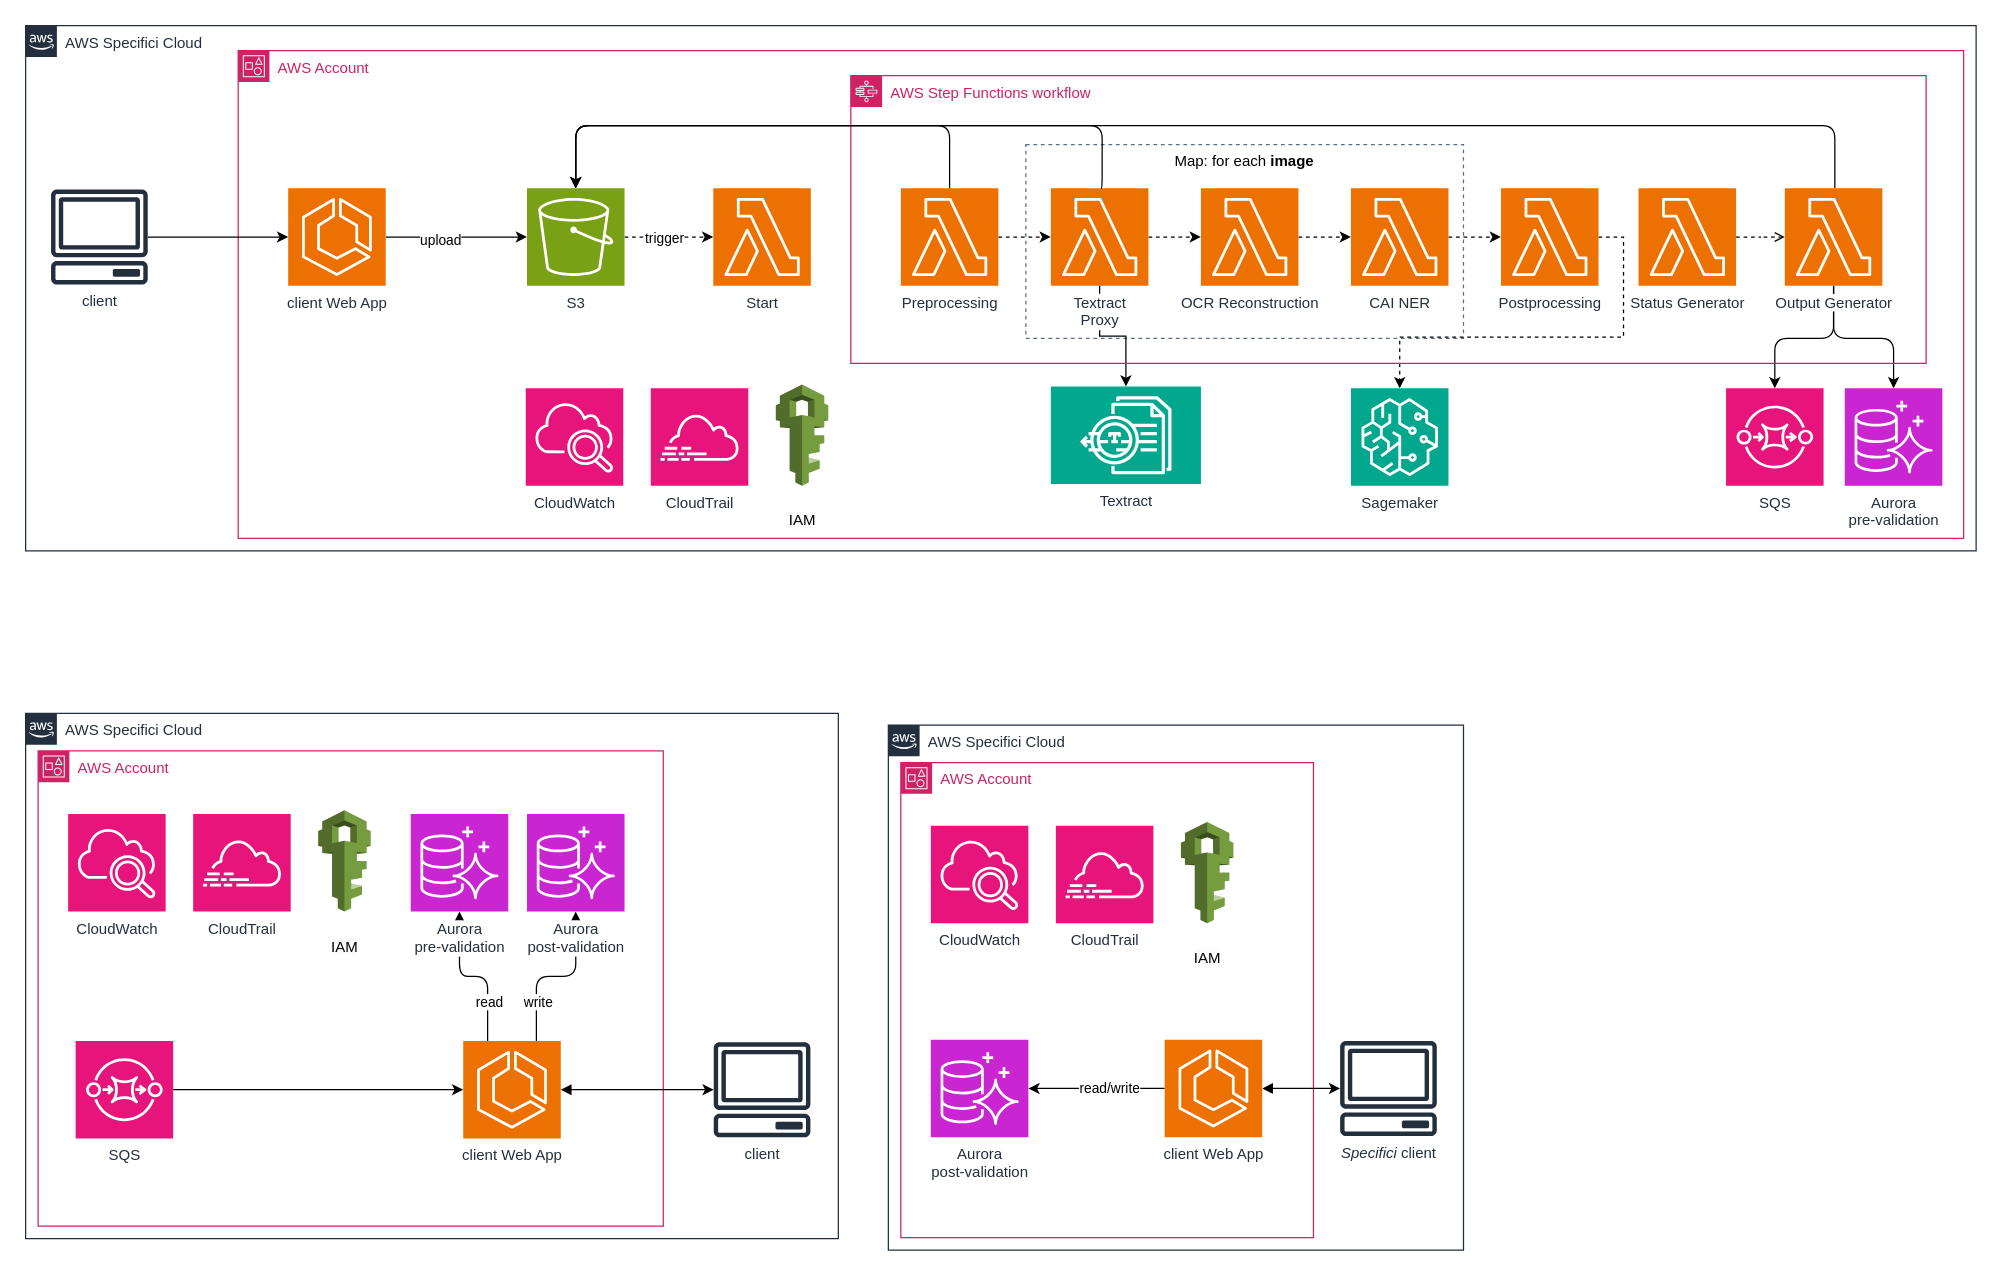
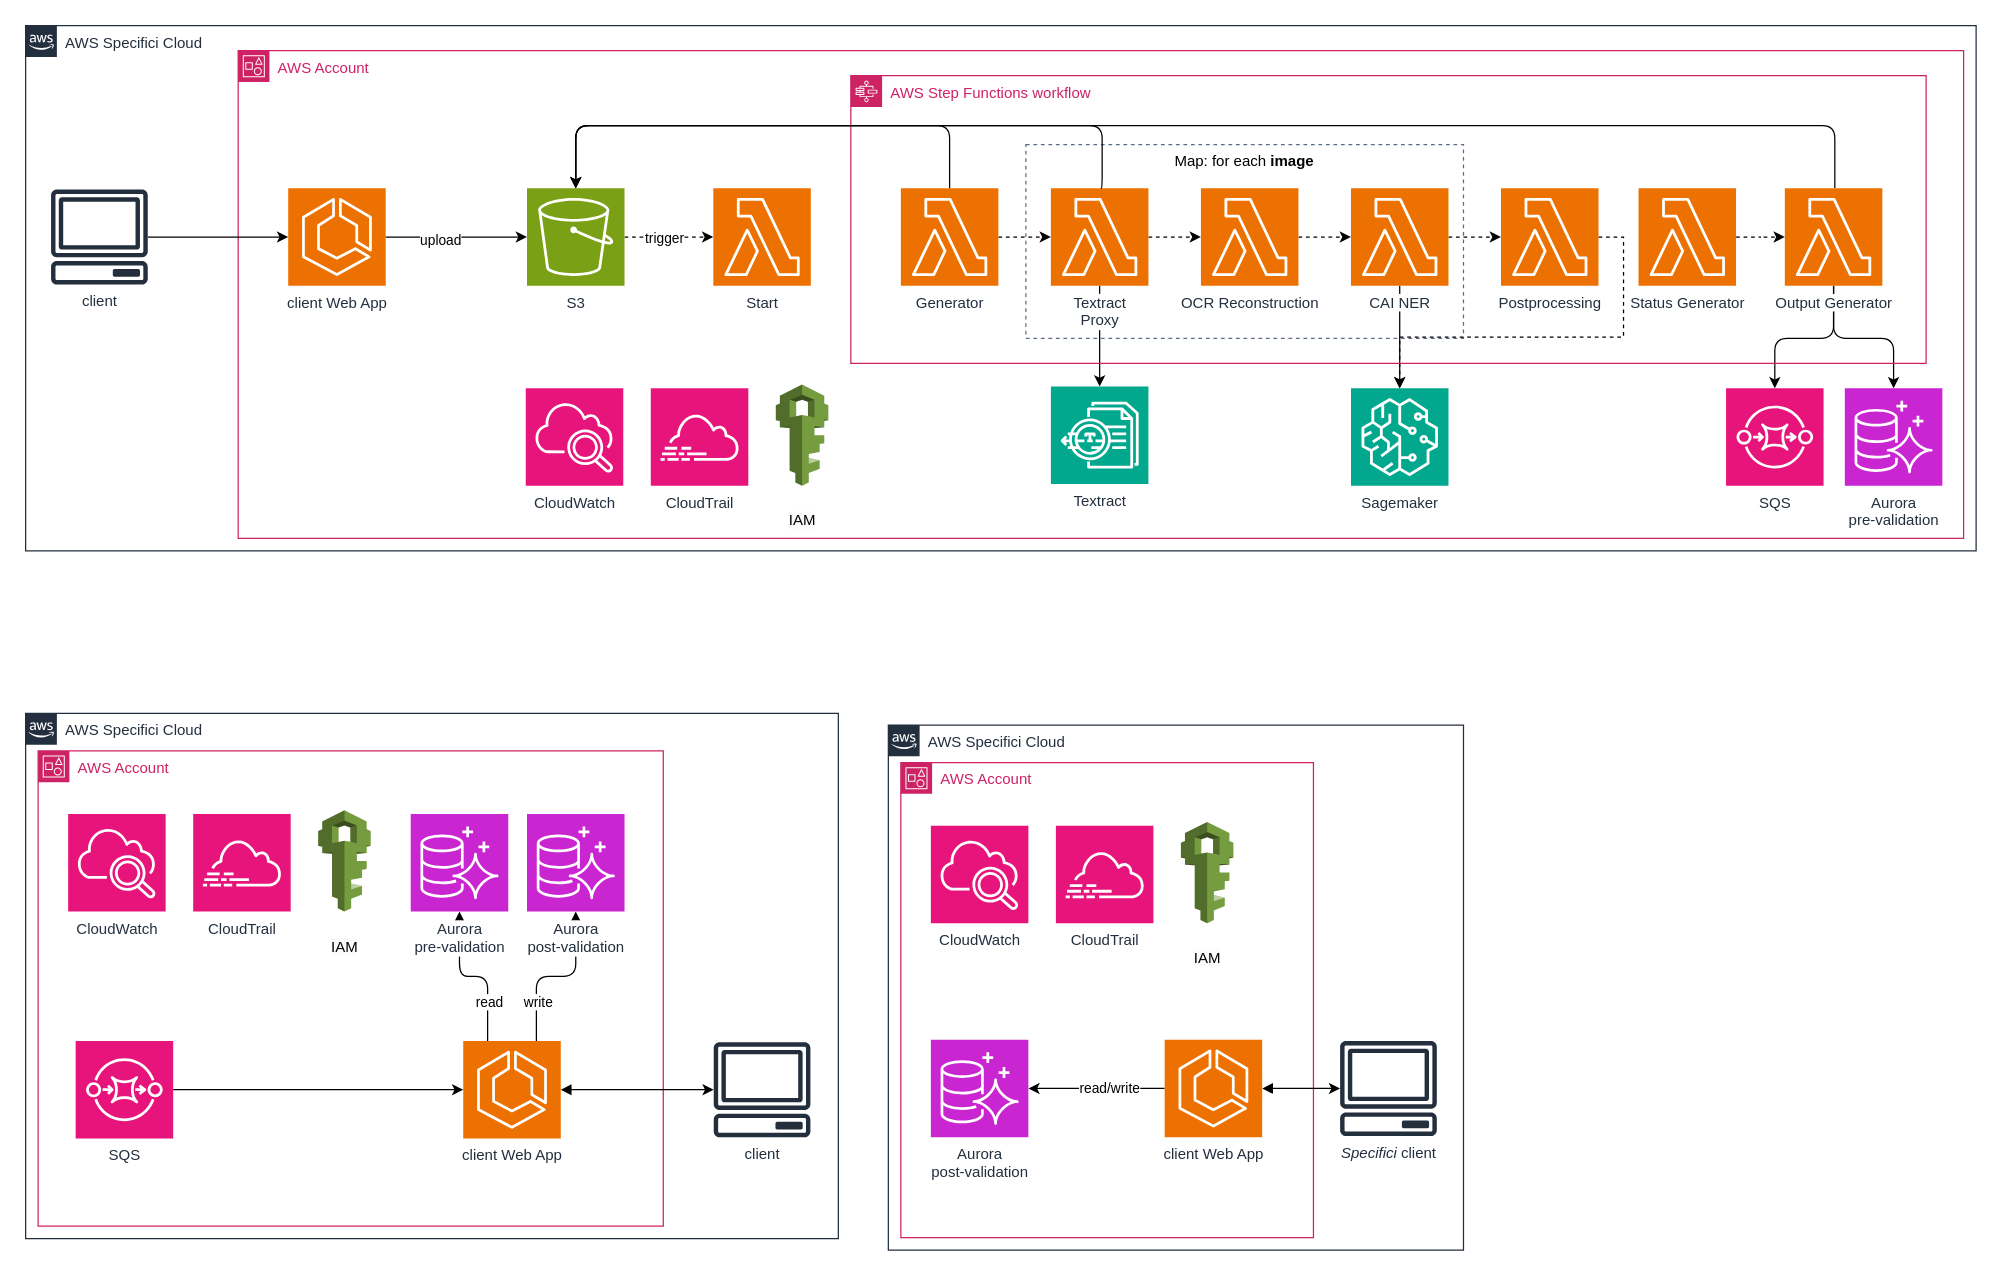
(1777, 237) -> (1774, 237)
(950, 303) -> (950, 303)
none -> (1399, 321)
(1126, 435) -> (1099, 435)
